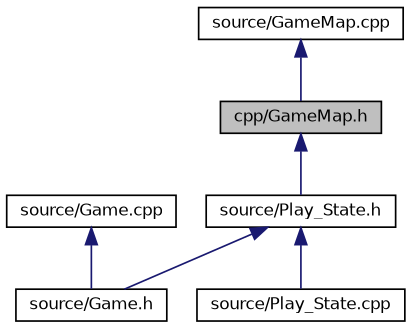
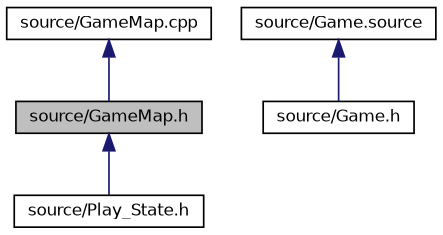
(301, 117) -> (109, 117)
(91, 211) -> (339, 23)
(188, 262) -> none
(301, 305) -> none
